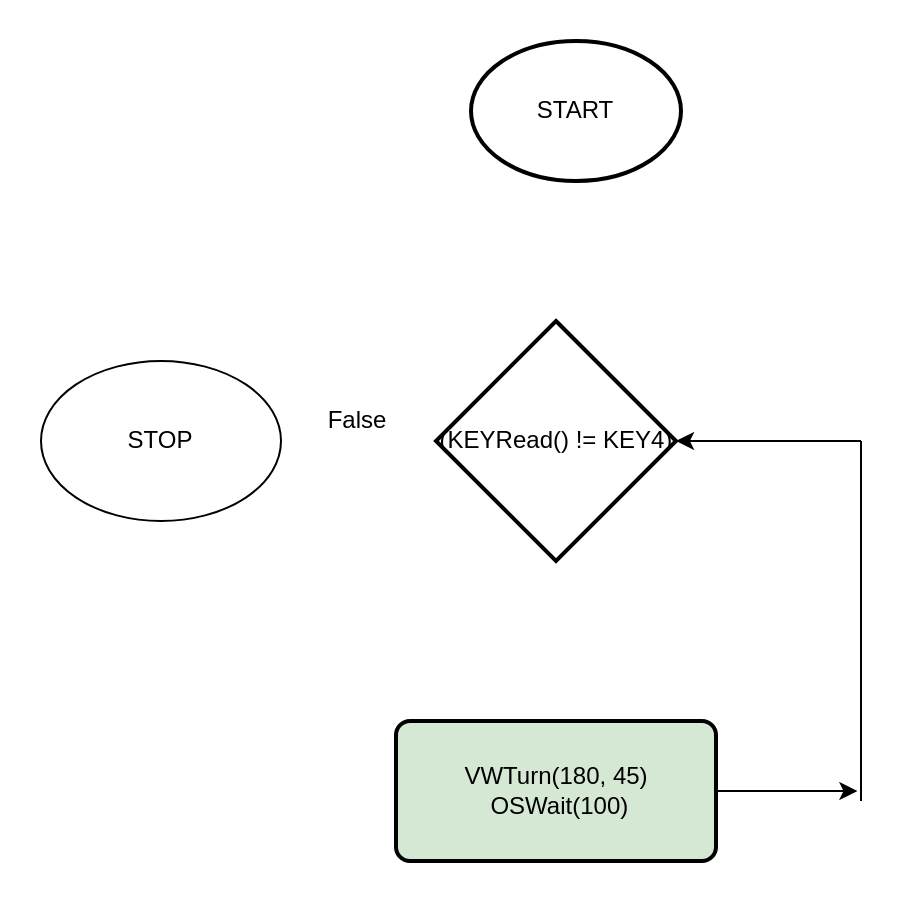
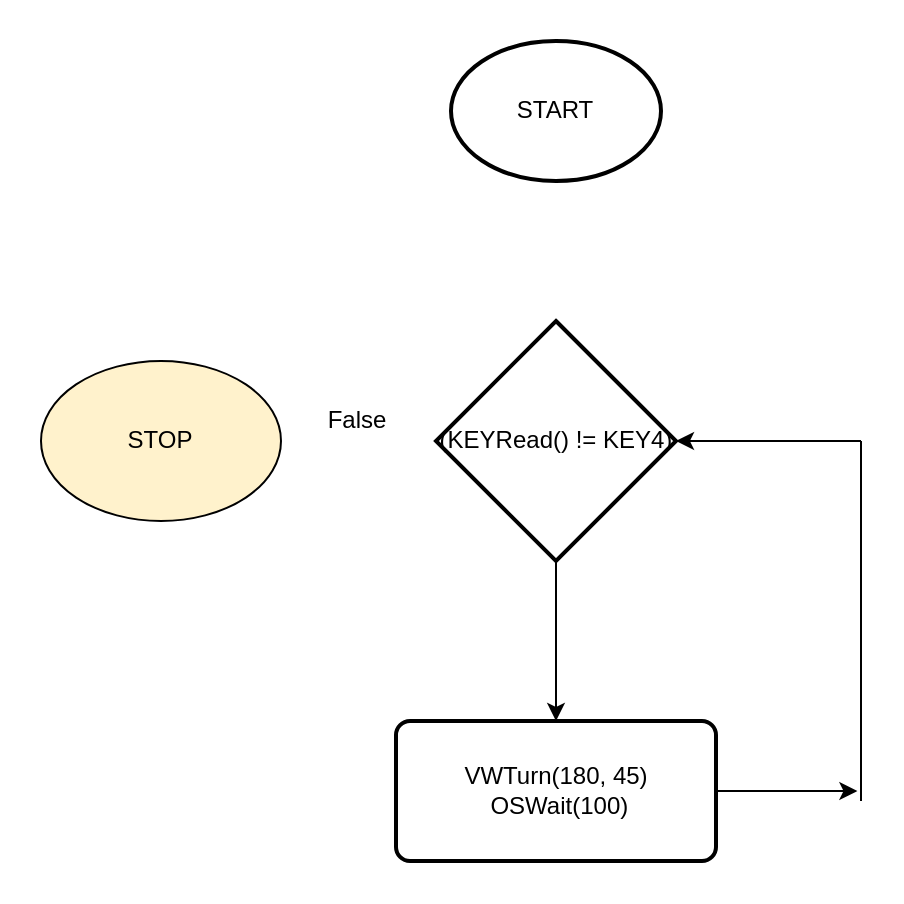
(576, 111) -> (556, 111)
(161, 441) -> (161, 441)
none -> (556, 634)
(556, 791) -> (556, 791)
